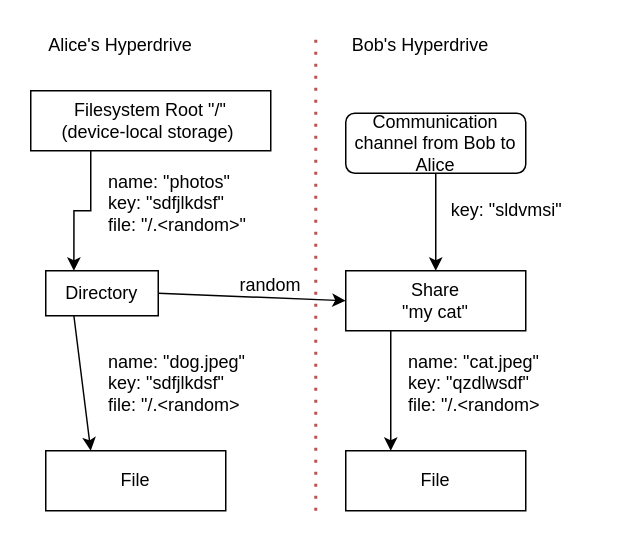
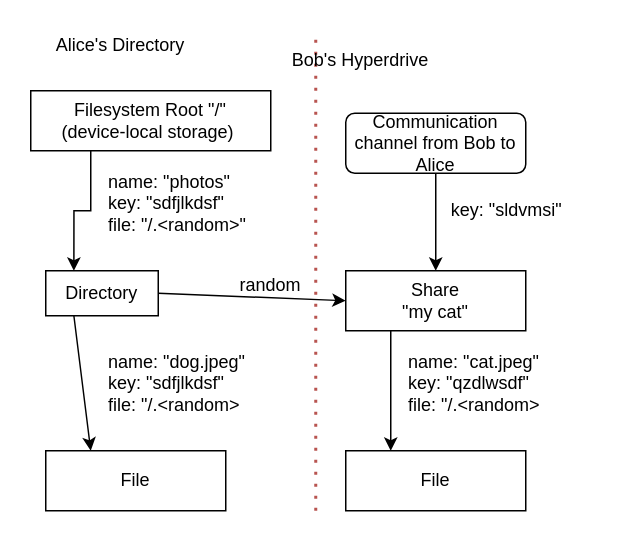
(121, 46) -> (121, 46)
(421, 46) -> (361, 61)
